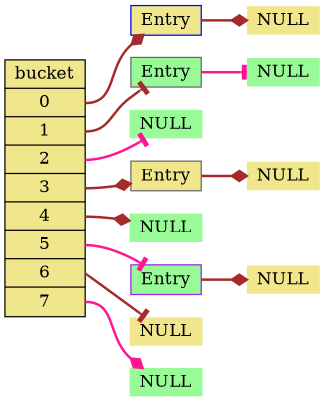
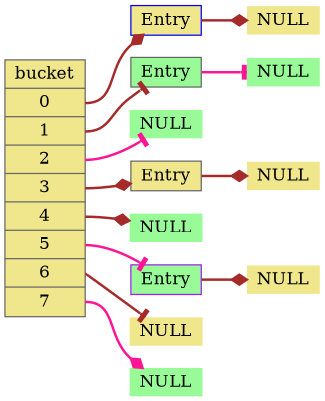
(45, 188) -> (45, 188)
